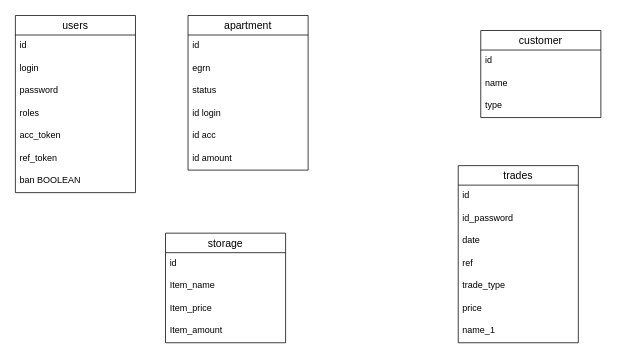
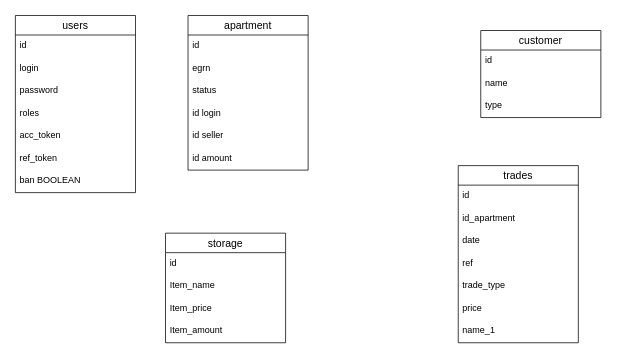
(205, 135) -> (210, 135)
(489, 218) -> (491, 218)
